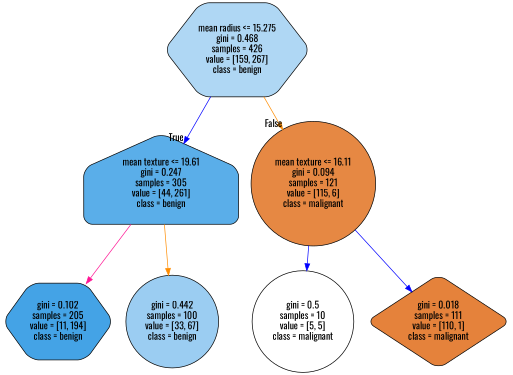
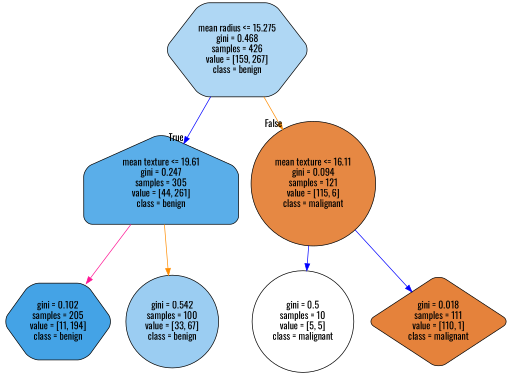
(172, 322) -> (172, 322)
